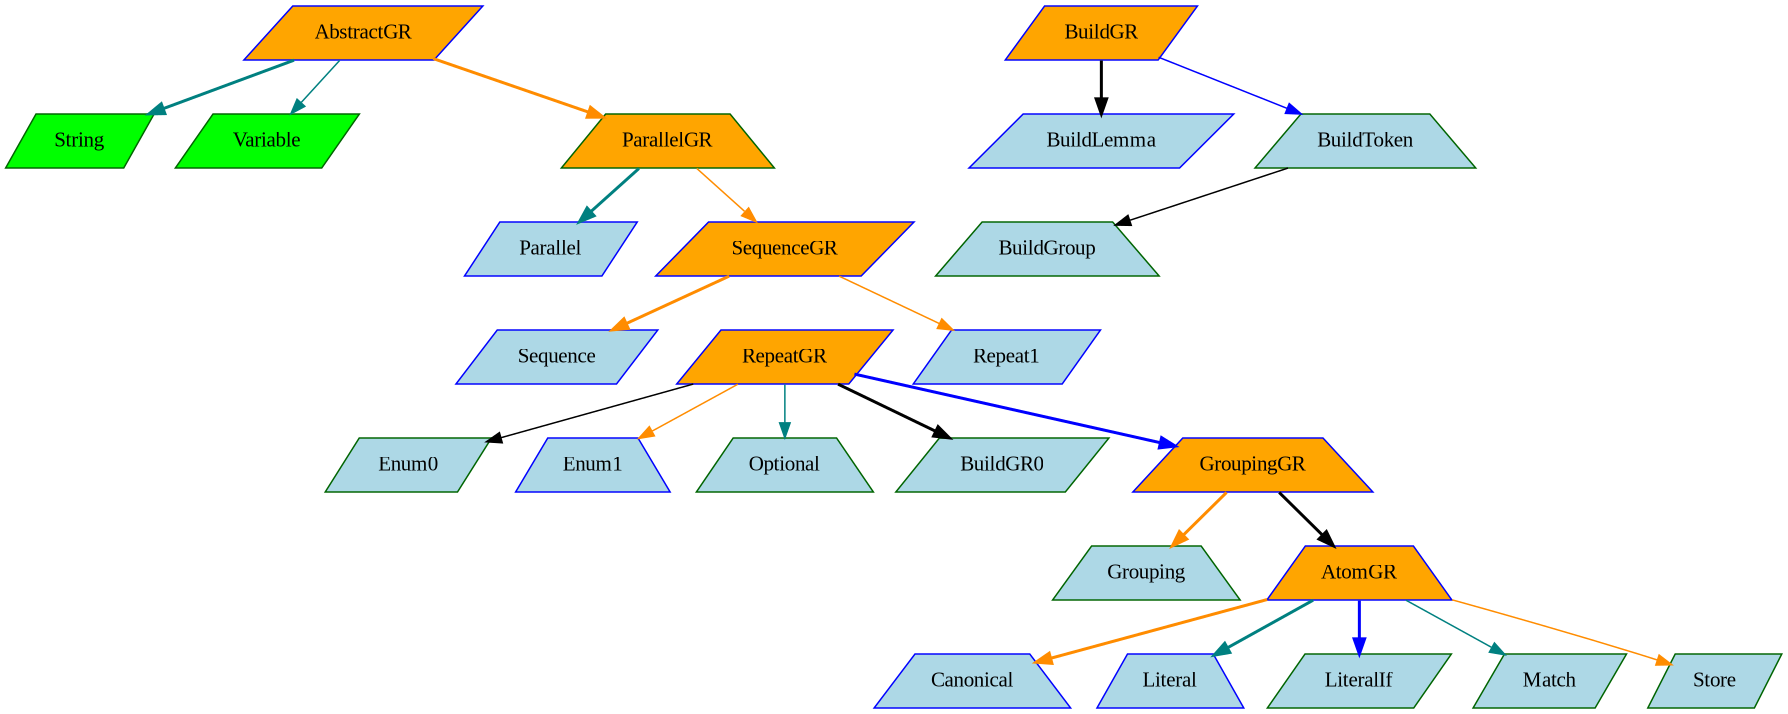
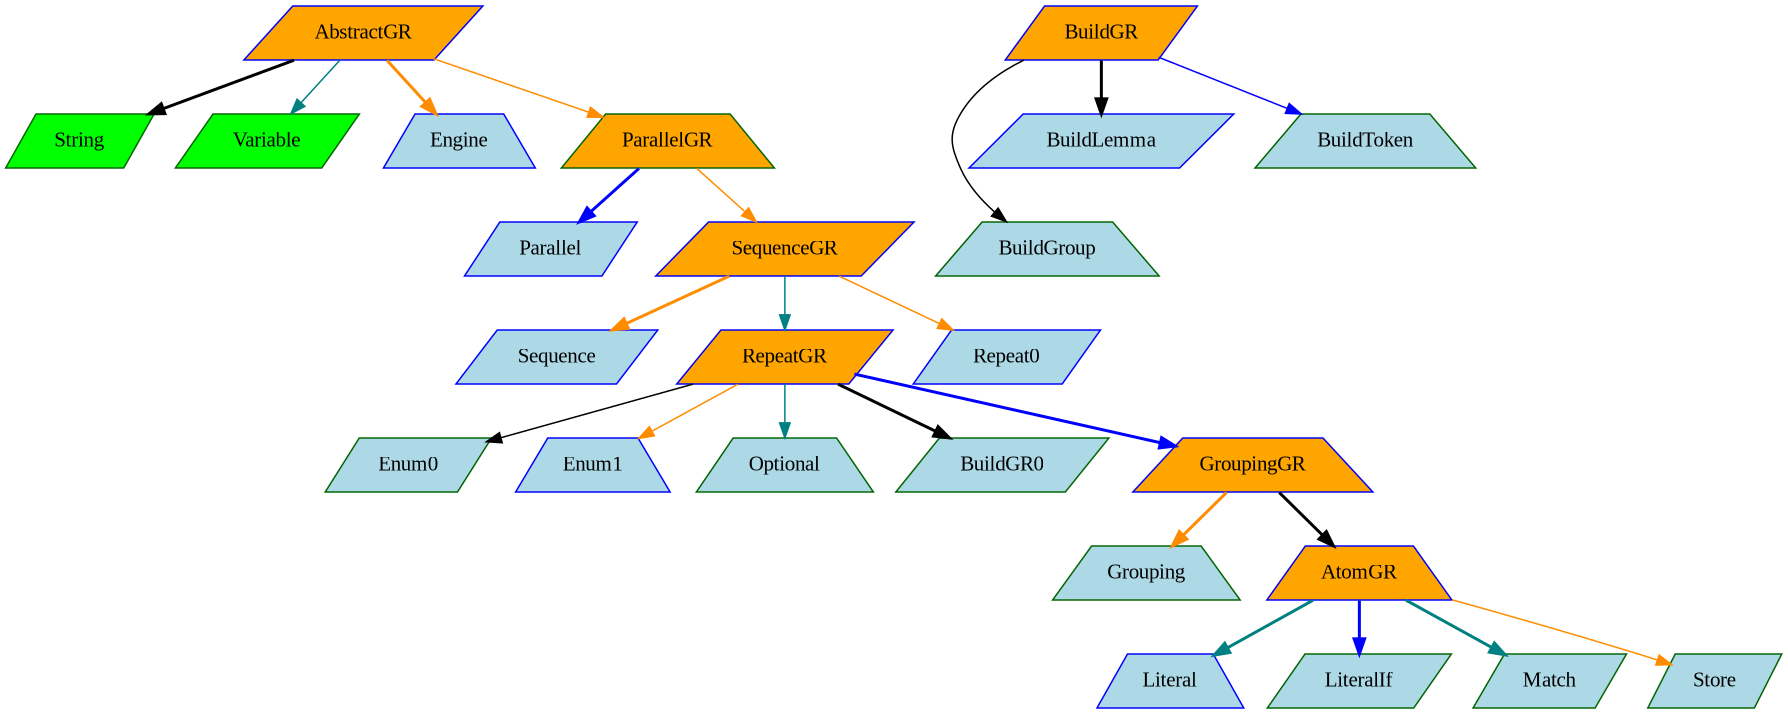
(229, 84) -> (229, 84)
(511, 85) -> (511, 85)
none -> (459, 141)
(615, 190) -> (615, 190)
(1209, 194) -> (954, 127)
none -> (785, 296)
(1007, 357) -> (1007, 357)
(1449, 624) -> (1449, 624)
(972, 681) -> none
